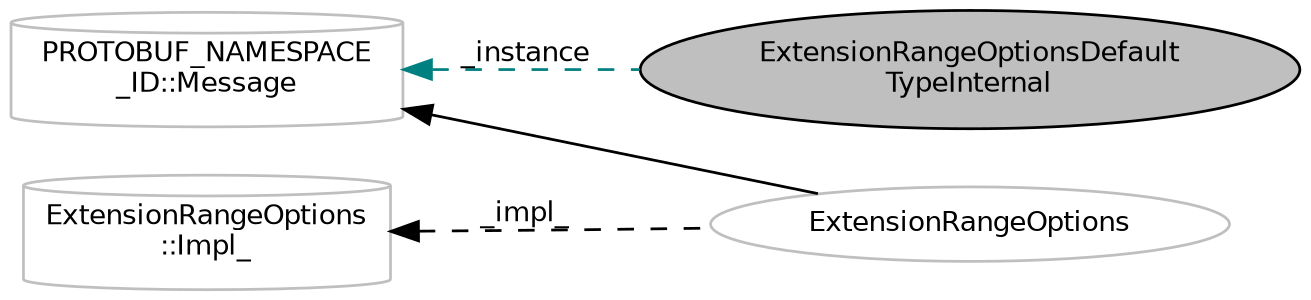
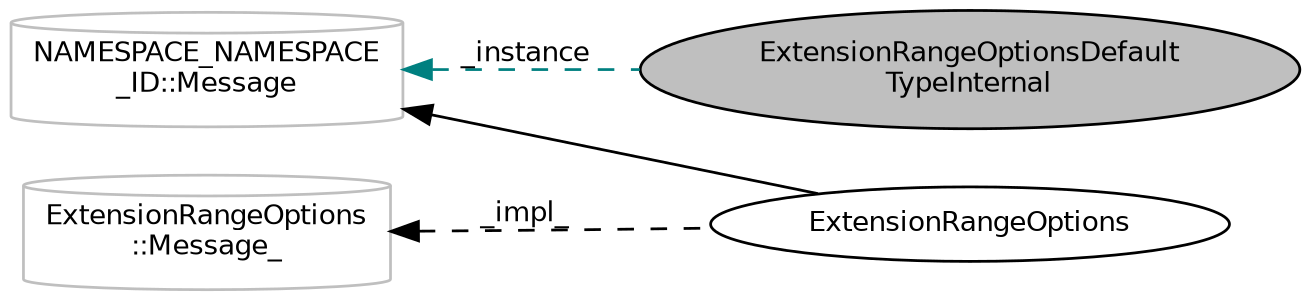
(207, 70) -> (207, 70)
(970, 224) -> (970, 224)
(207, 232) -> (207, 232)
